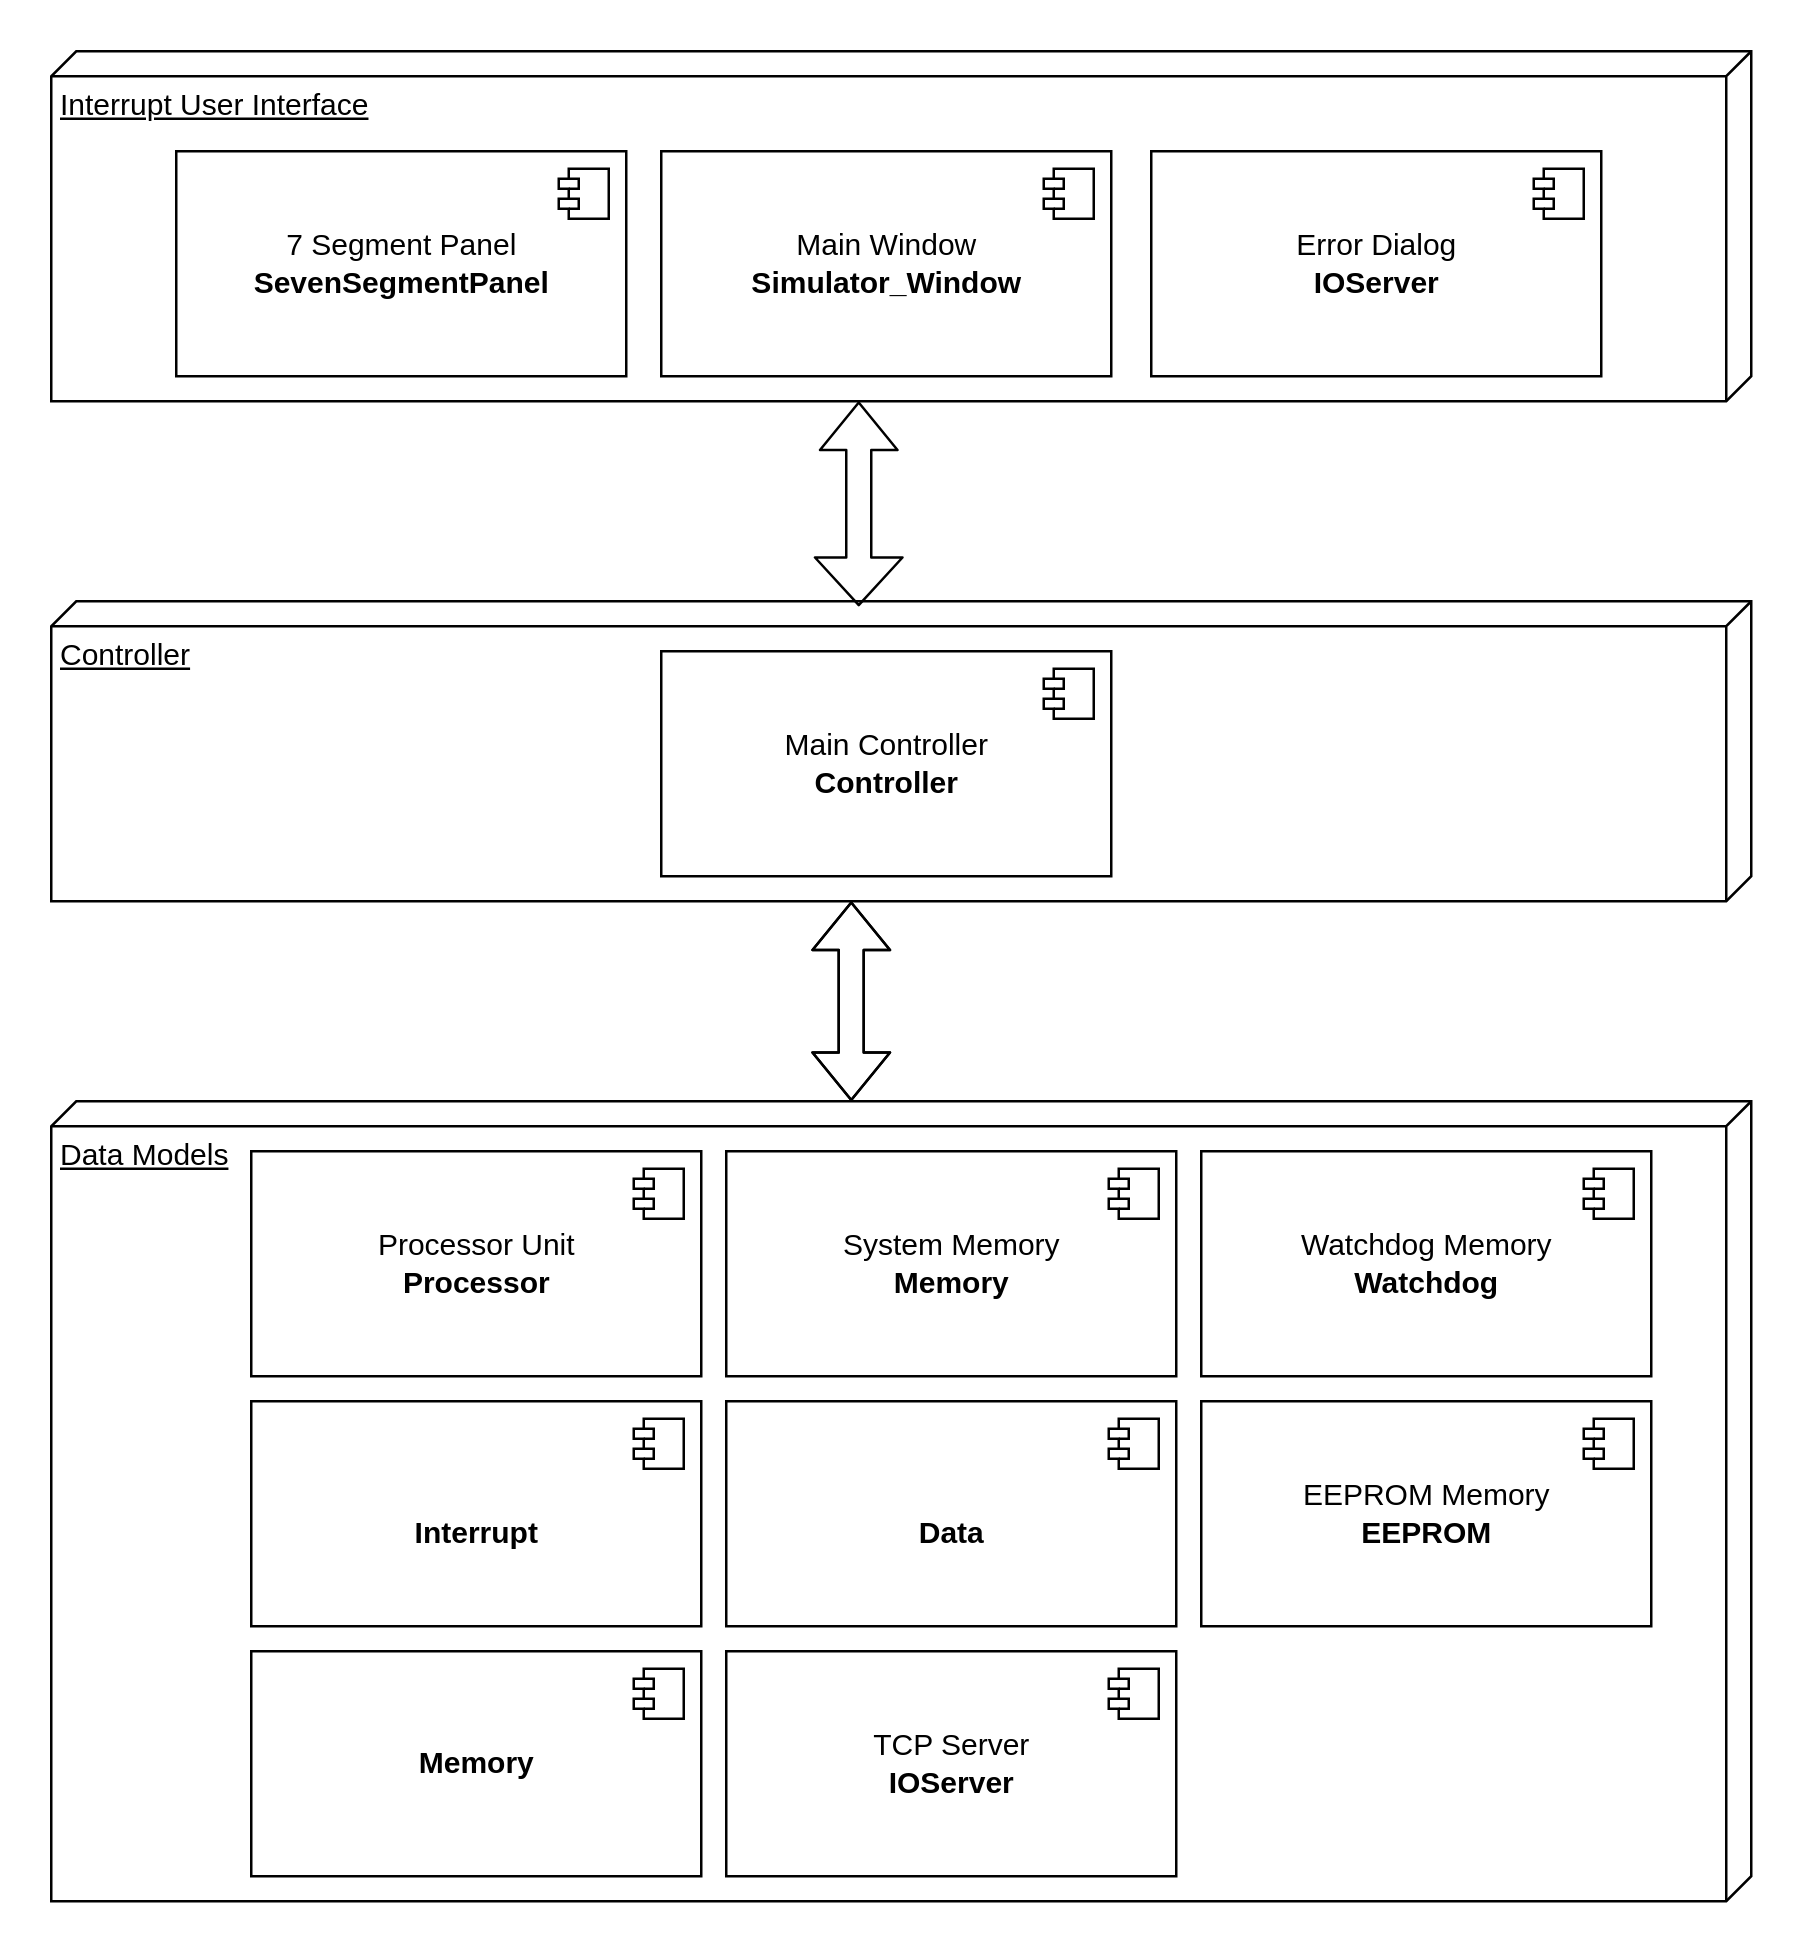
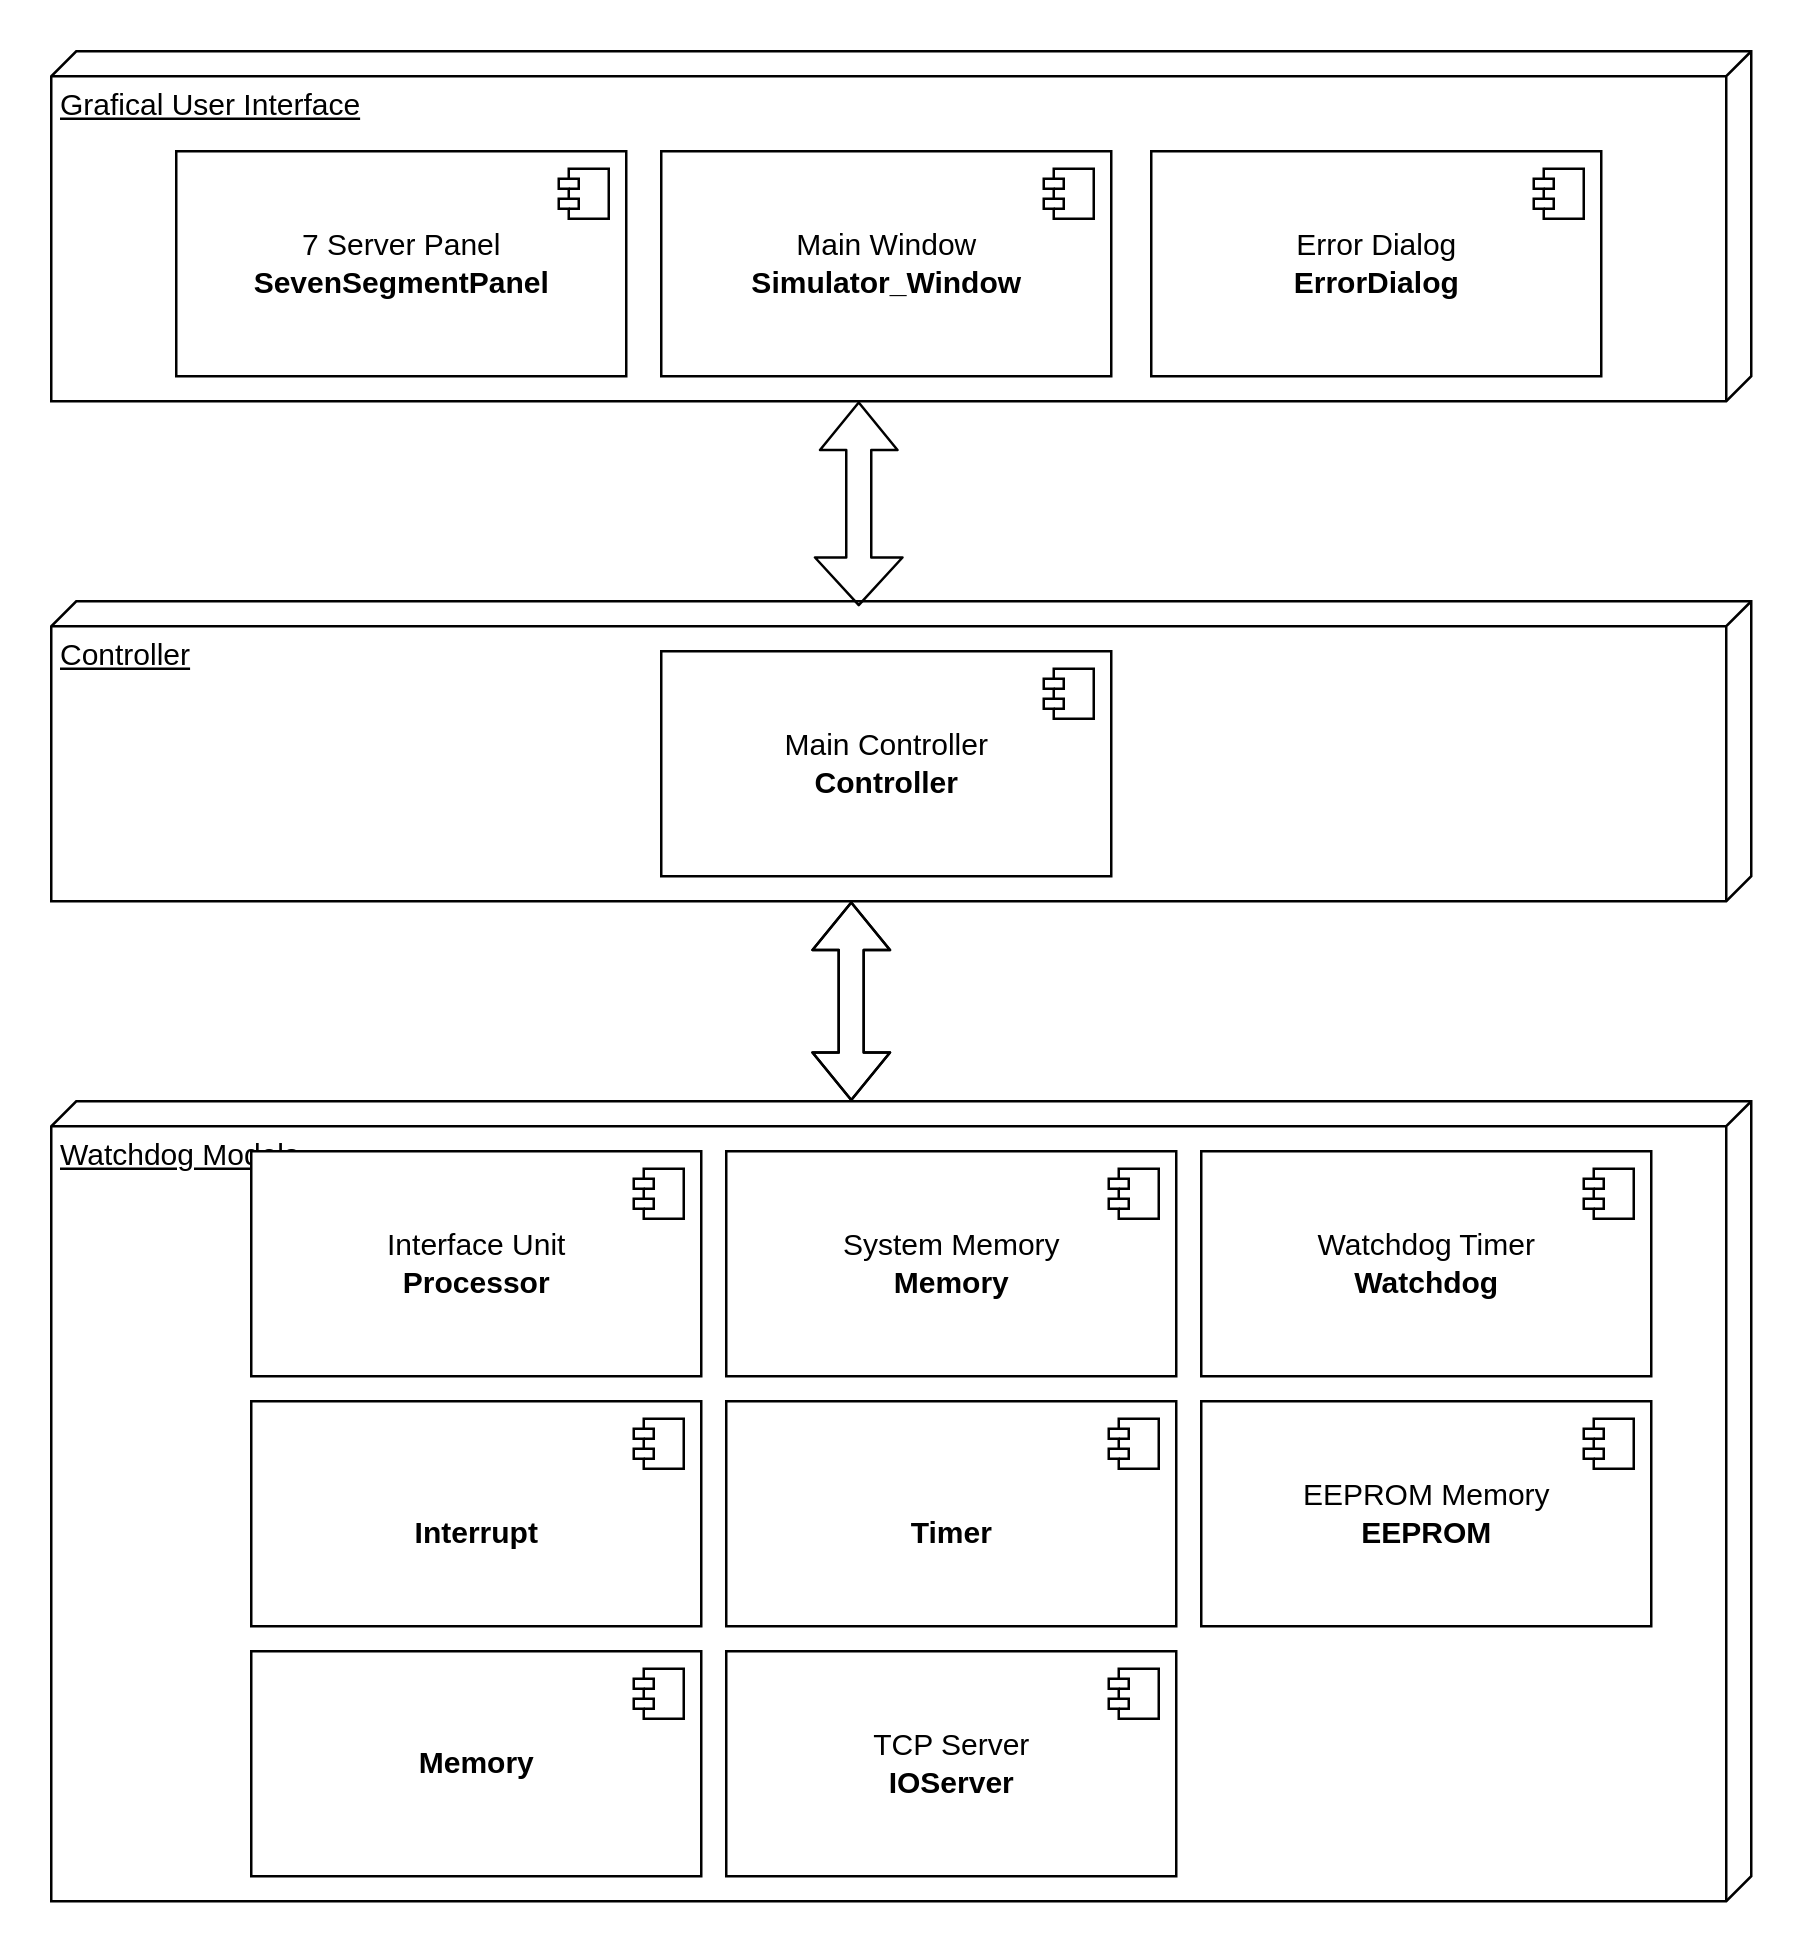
(255, 107) -> (239, 107)
(403, 264) -> (403, 264)
(1378, 264) -> (1378, 264)
(146, 1157) -> (179, 1157)
(478, 1264) -> (478, 1264)
(1428, 1264) -> (1428, 1264)
(953, 1514) -> (953, 1514)
